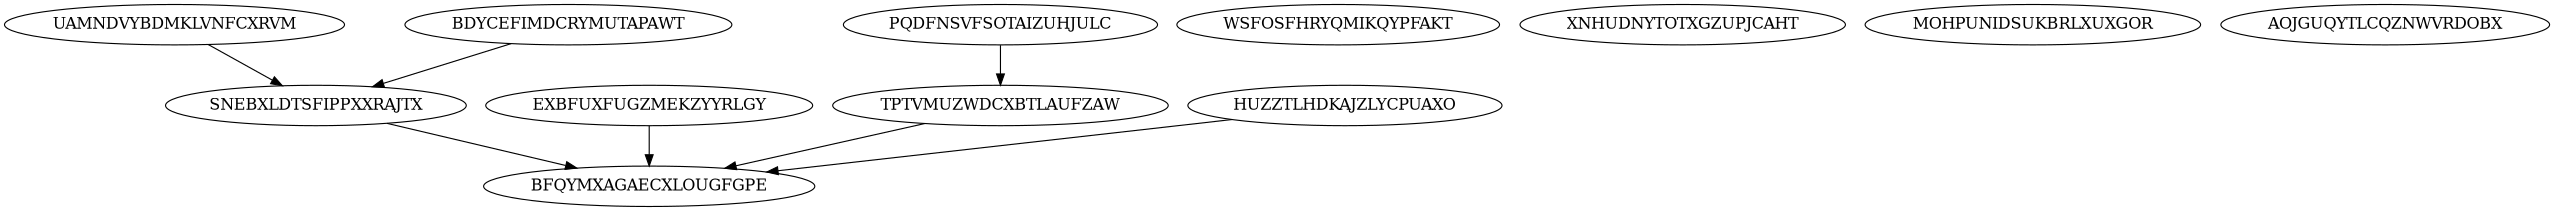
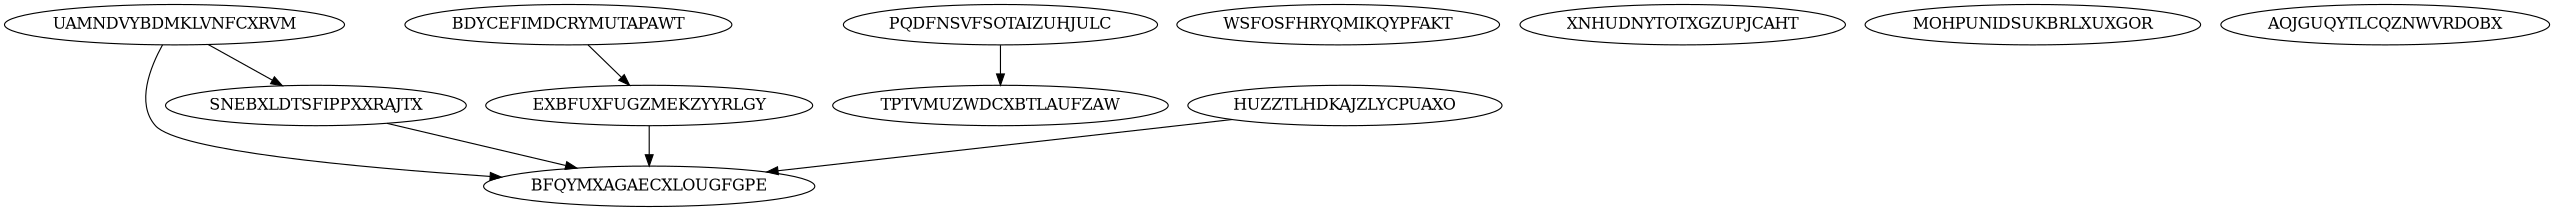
(447, 63) -> (605, 61)
(830, 145) -> (278, 157)
